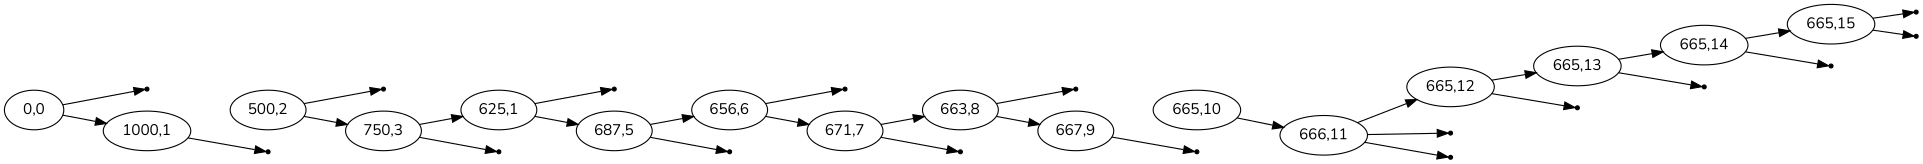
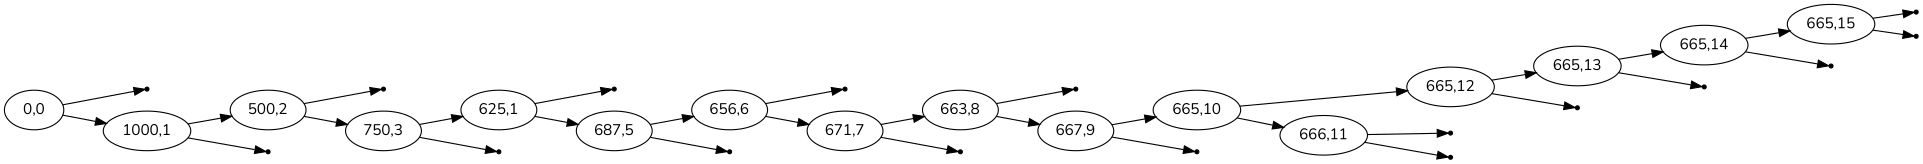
(1382, 113) -> (1318, 99)
none -> (204, 121)
none -> (1128, 122)
